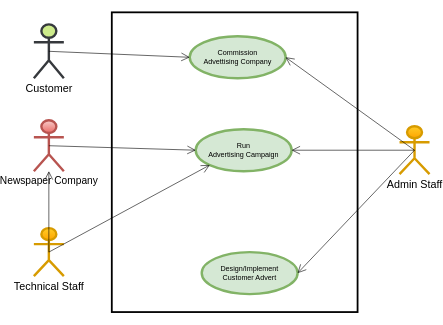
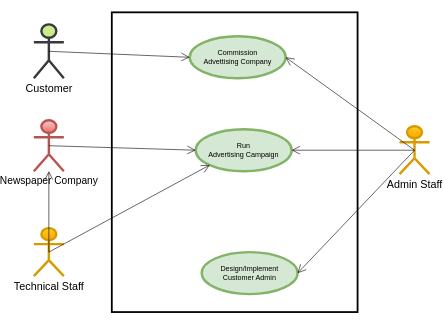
(250, 273) -> (250, 273)
